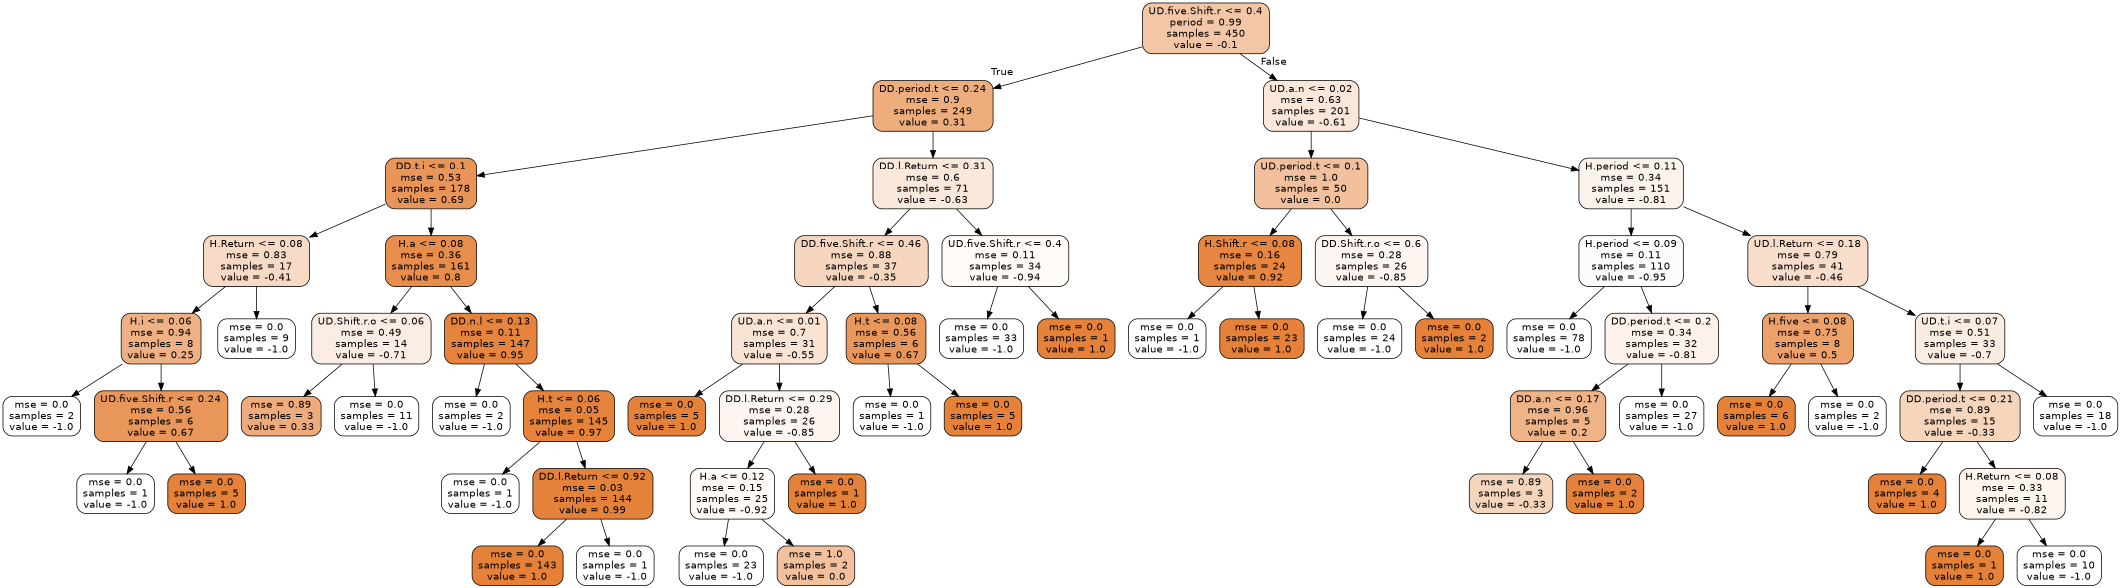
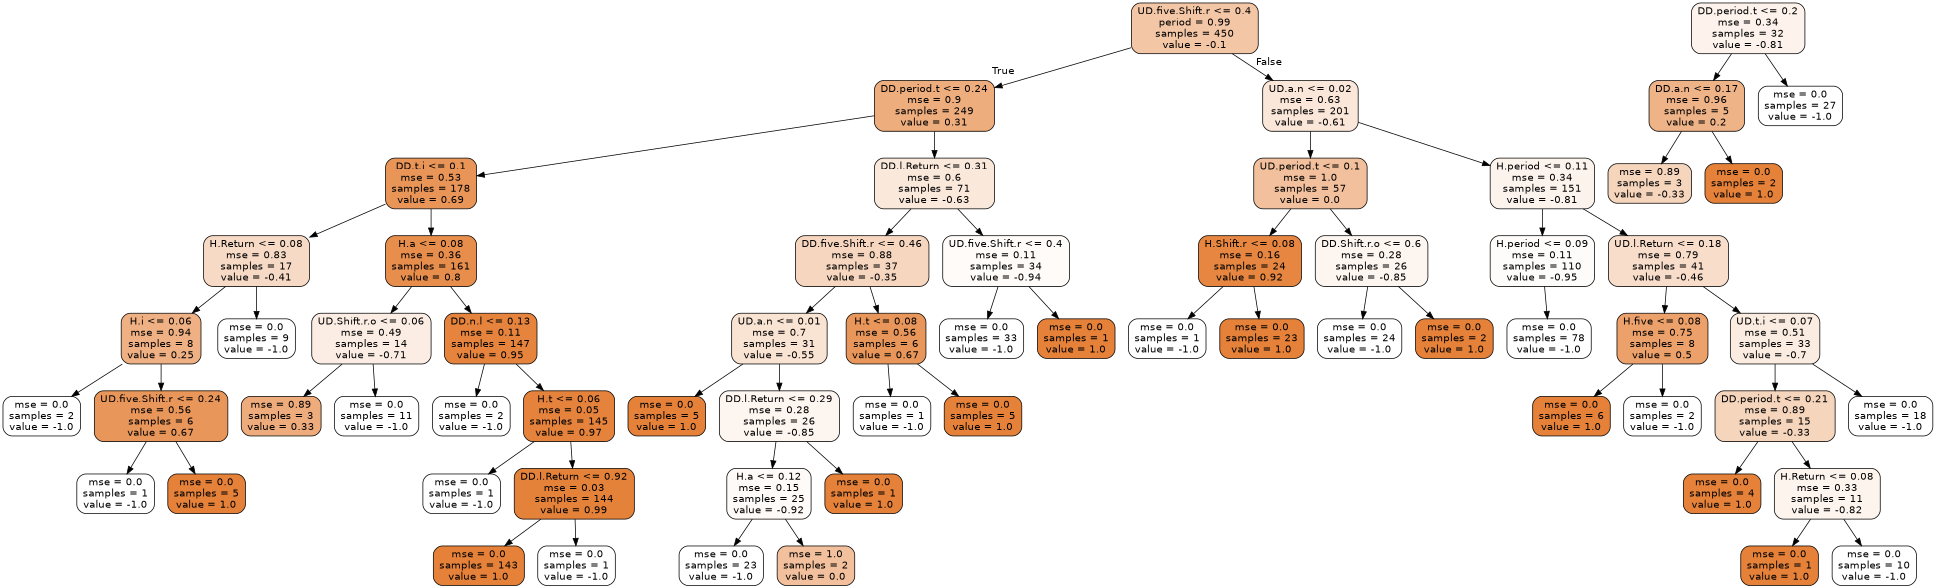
(1311, 183) -> (1310, 183)
(1645, 296) -> none
